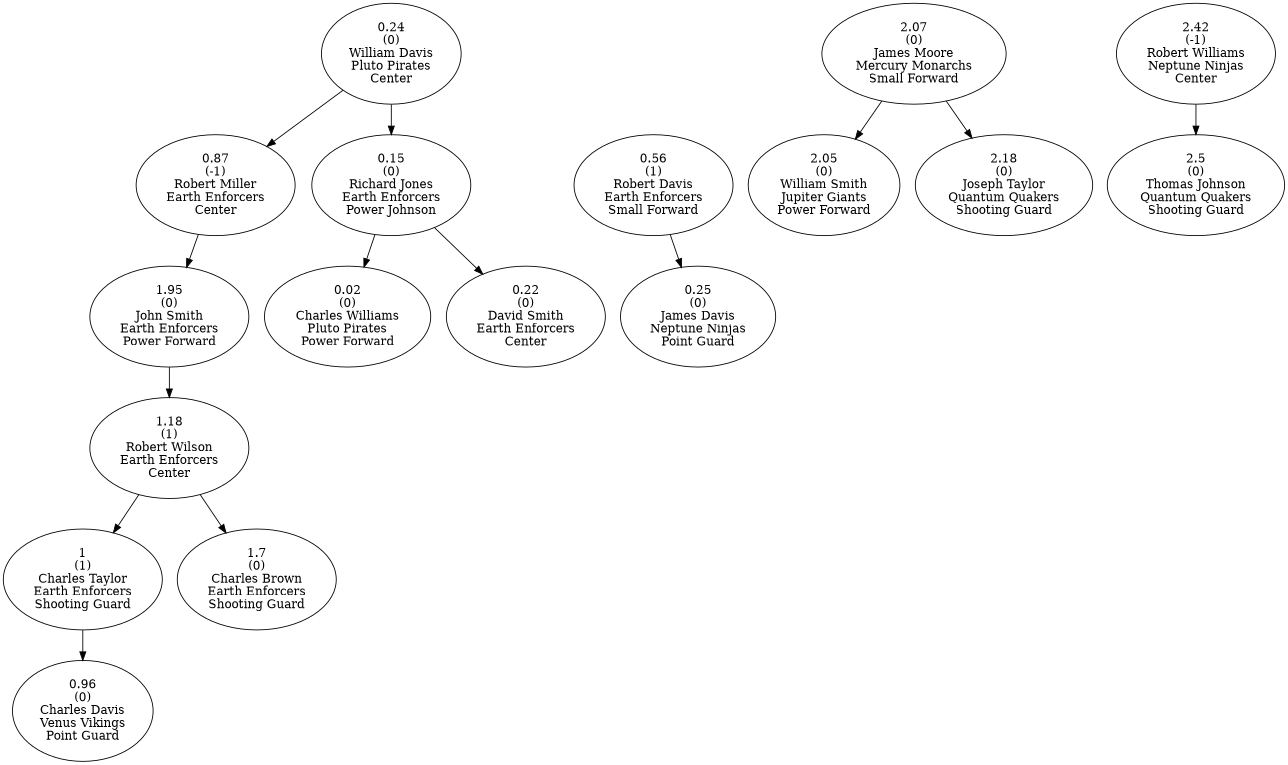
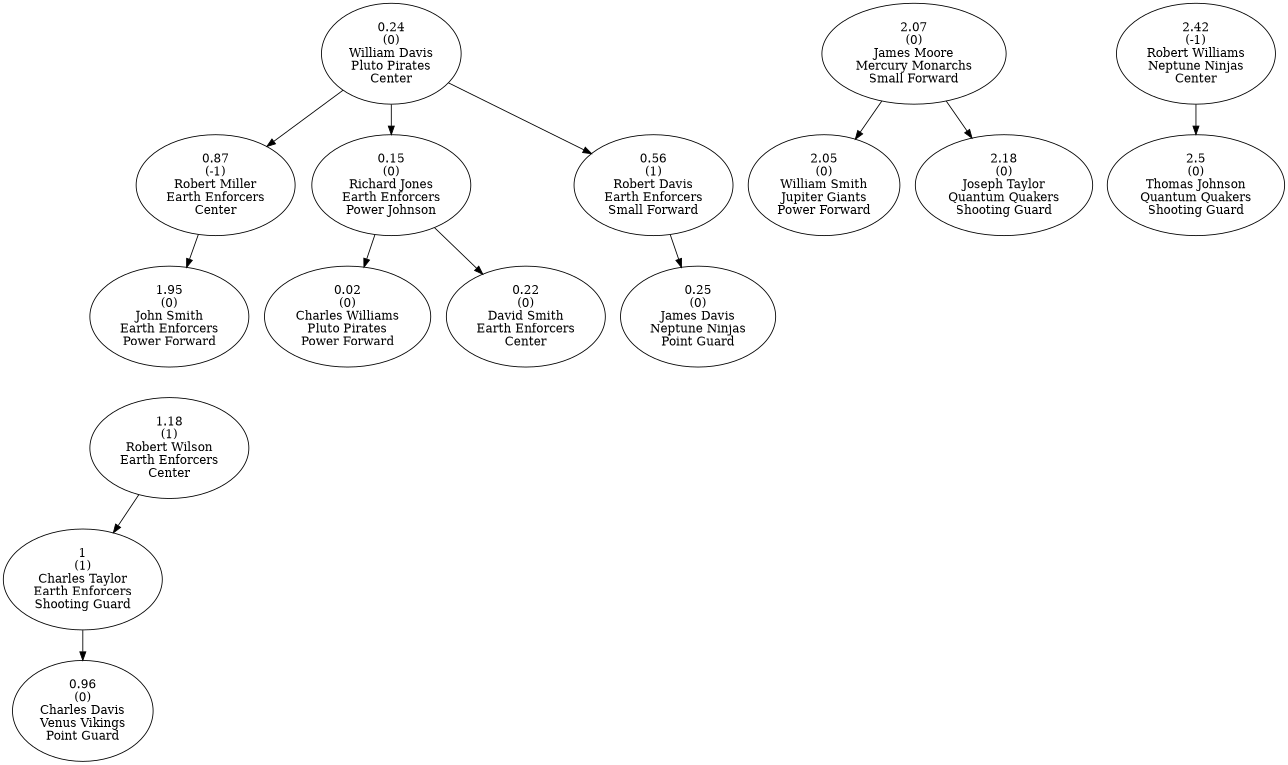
none -> (516, 116)
(169, 378) -> none
(257, 579) -> none
